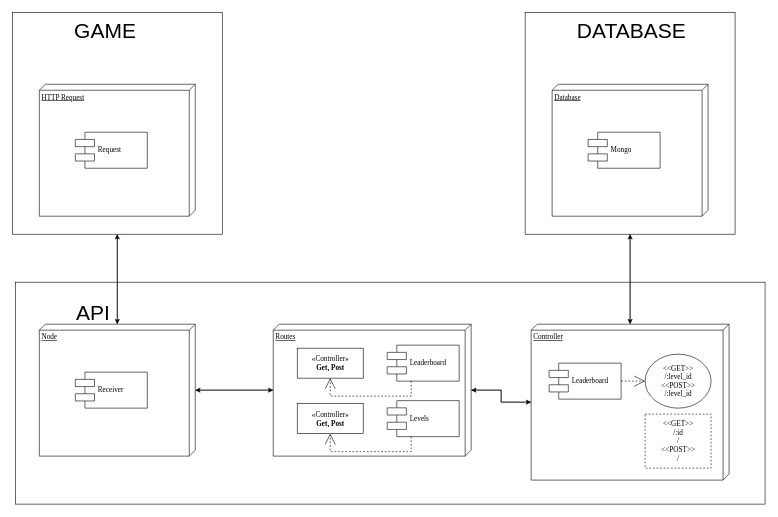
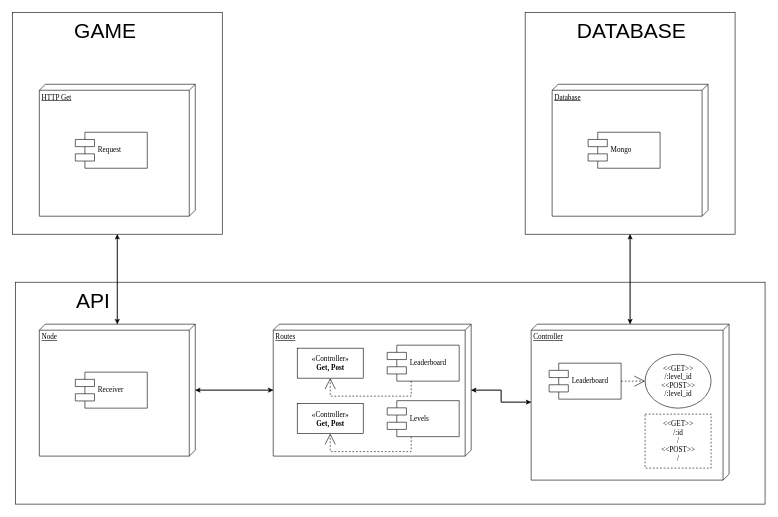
(65, 98) -> (57, 98)
(93, 312) -> (93, 300)
